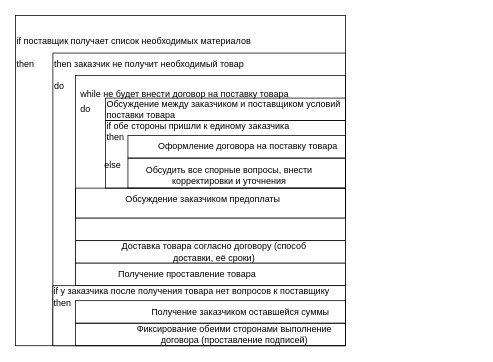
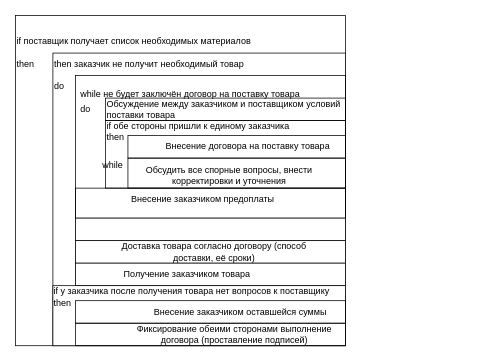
(191, 94) -> (196, 94)
(248, 147) -> (248, 147)
(113, 165) -> (113, 165)
(203, 199) -> (203, 199)
(187, 274) -> (187, 274)
(240, 312) -> (240, 312)
